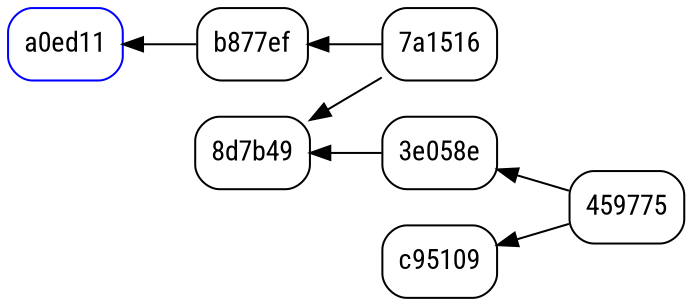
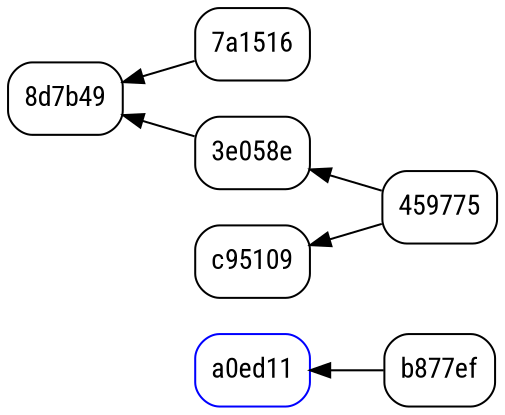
(355, 44) -> none
